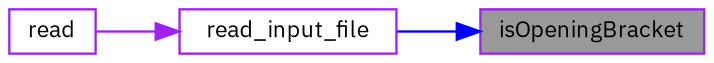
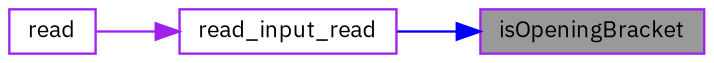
(288, 31) -> (288, 31)
